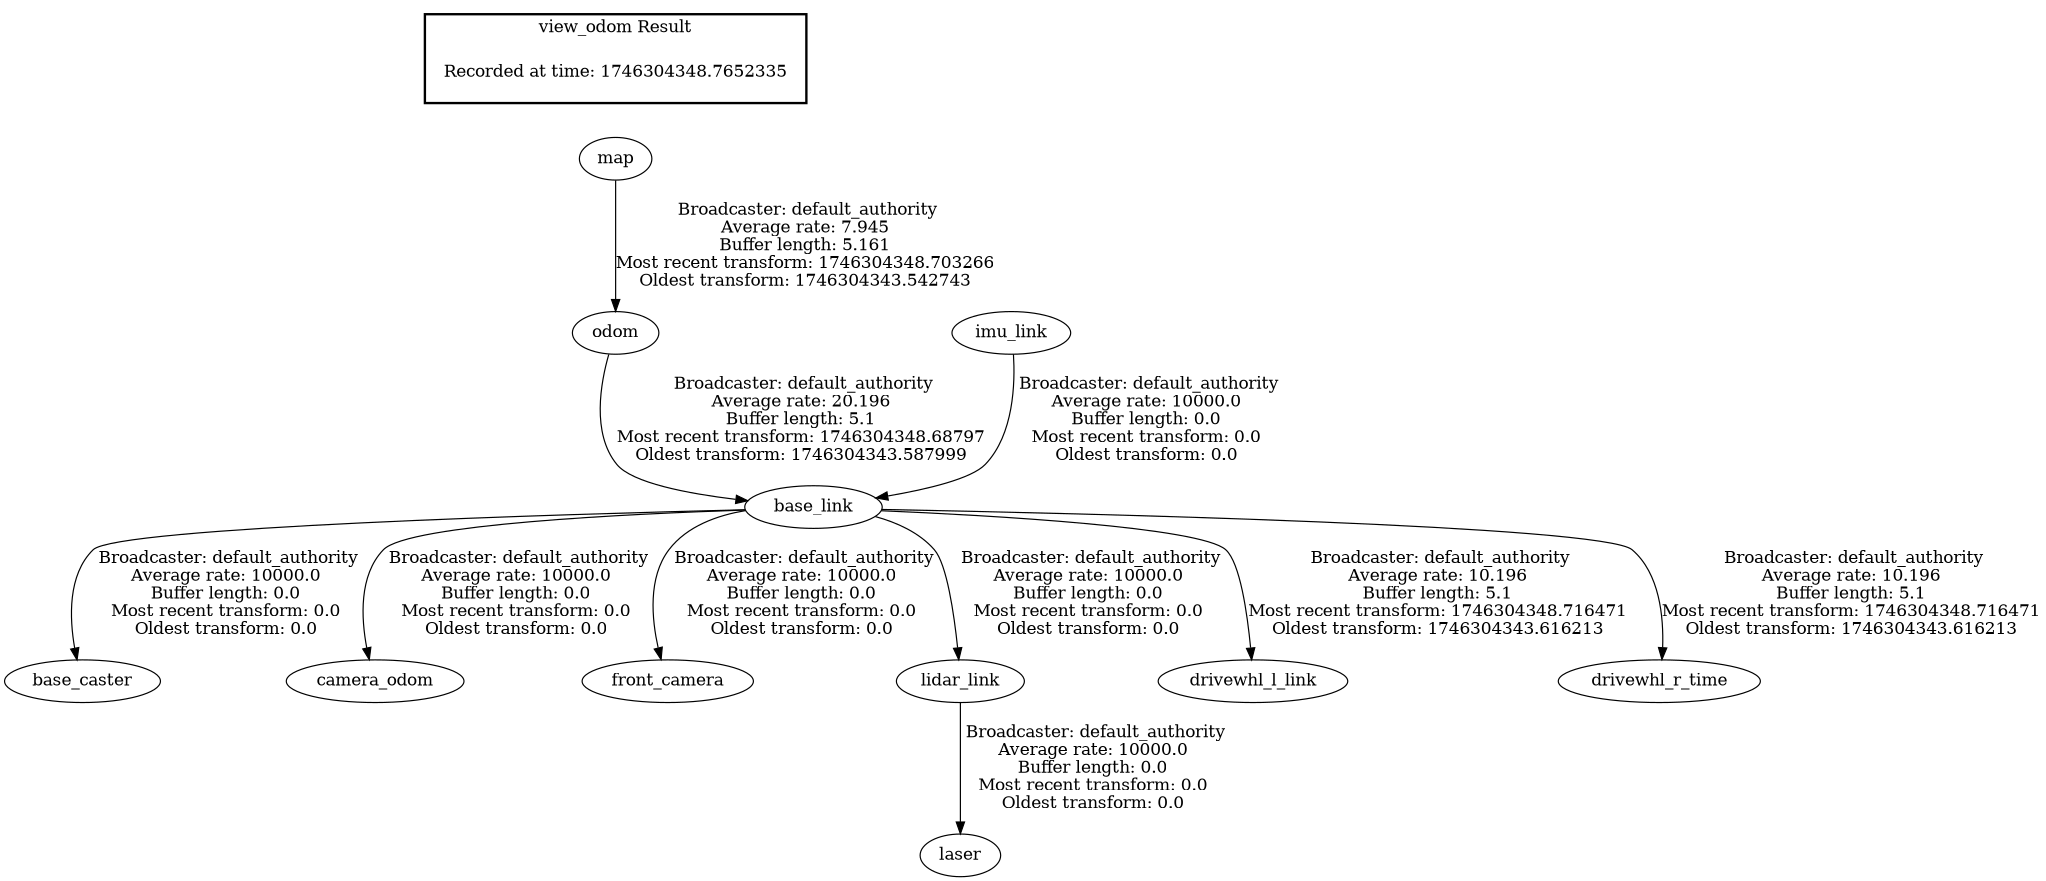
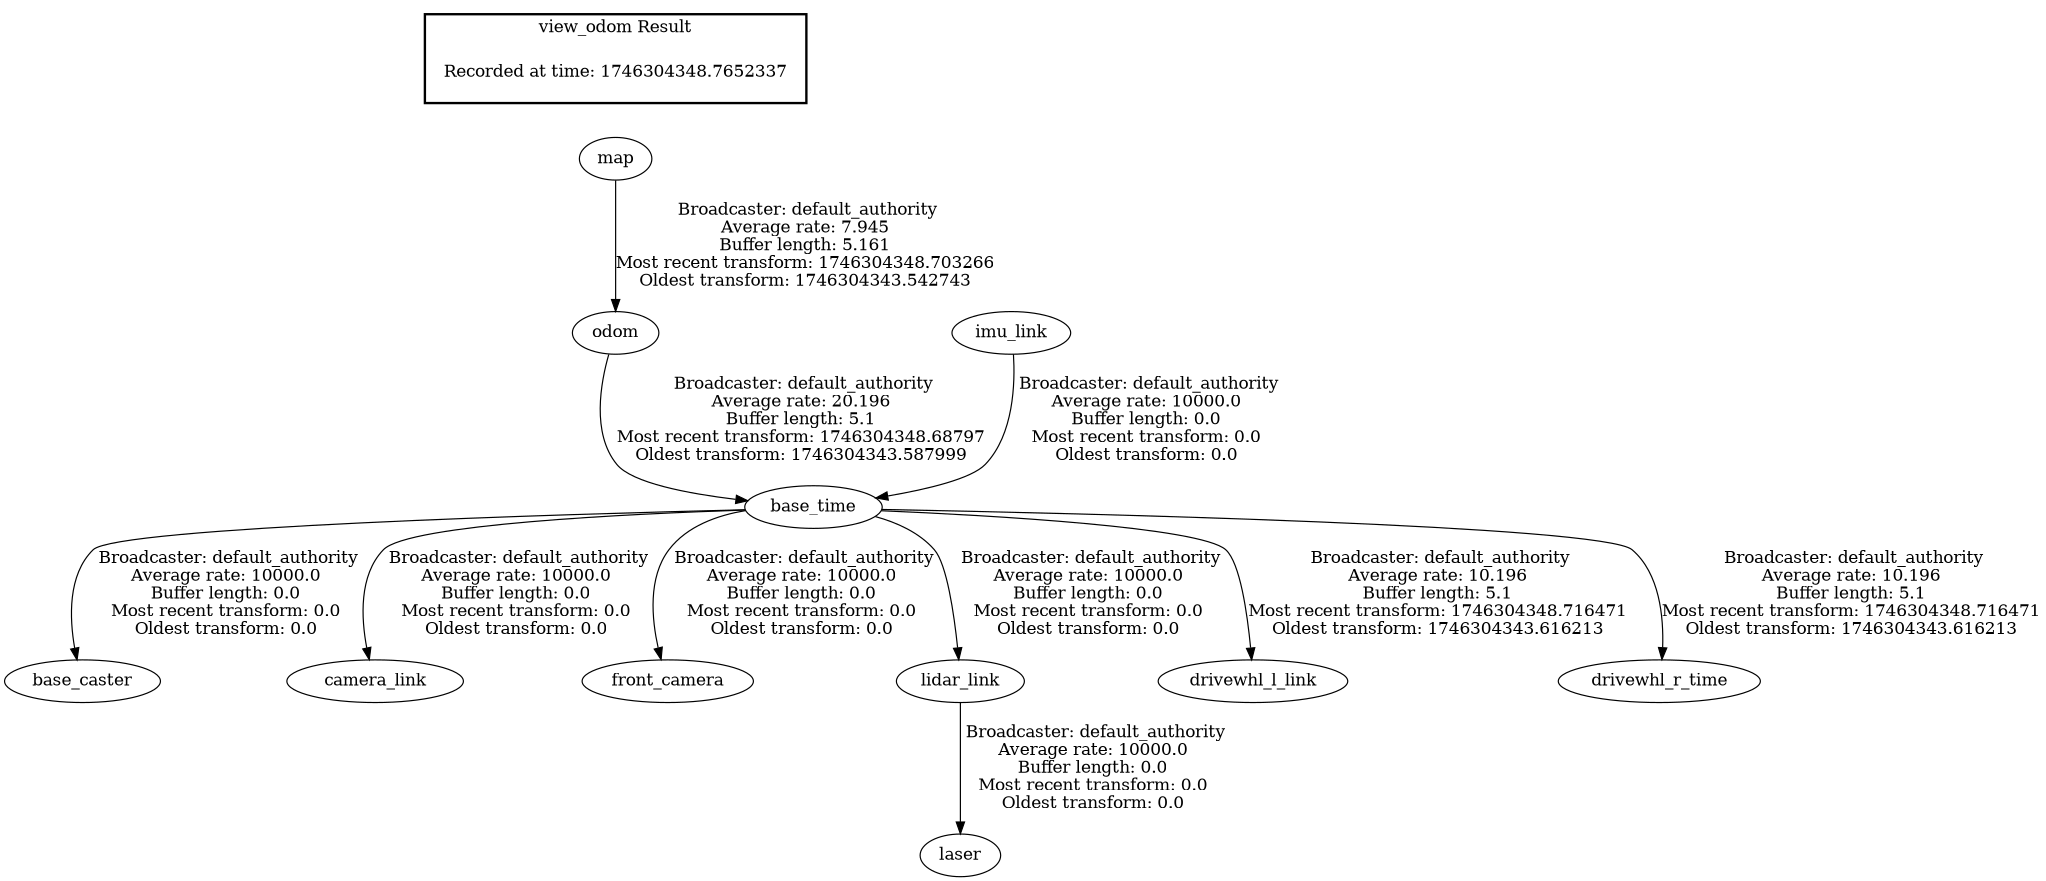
(616, 72) -> (616, 72)
(813, 507) -> (813, 507)
(375, 681) -> (375, 681)
